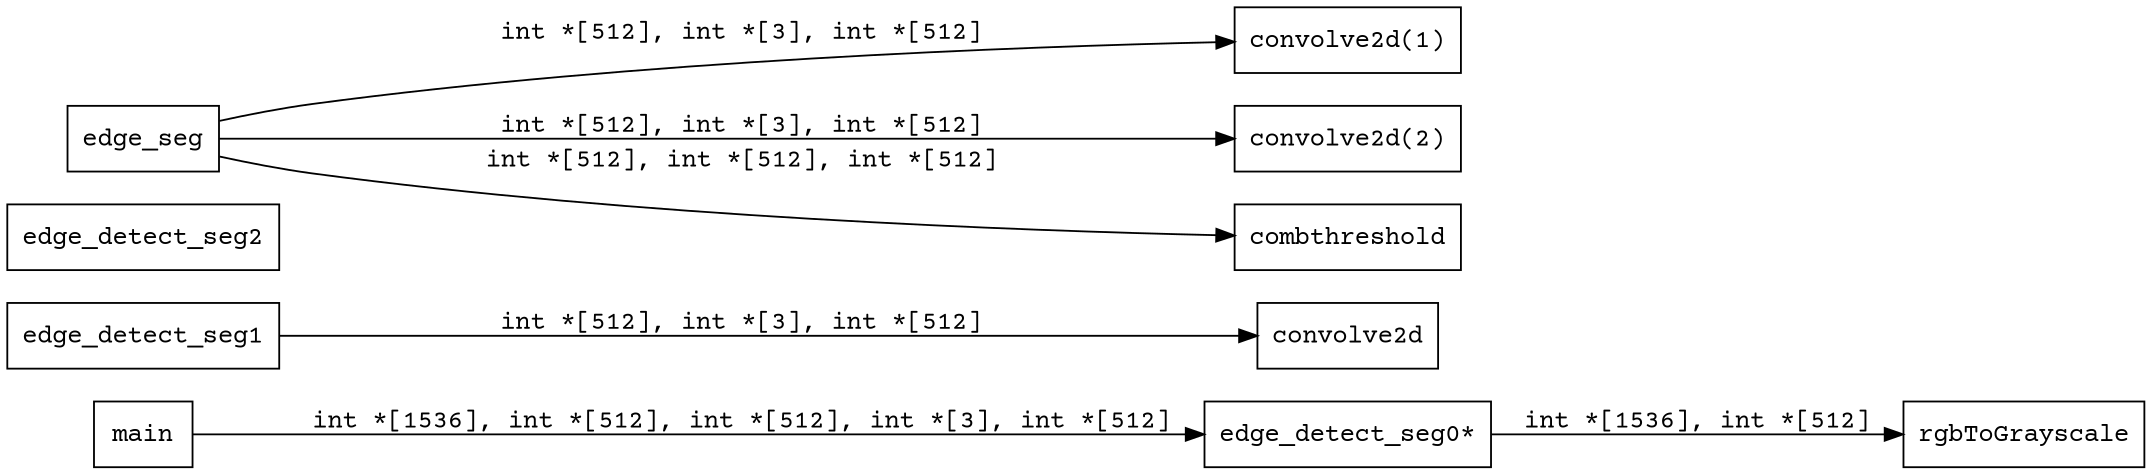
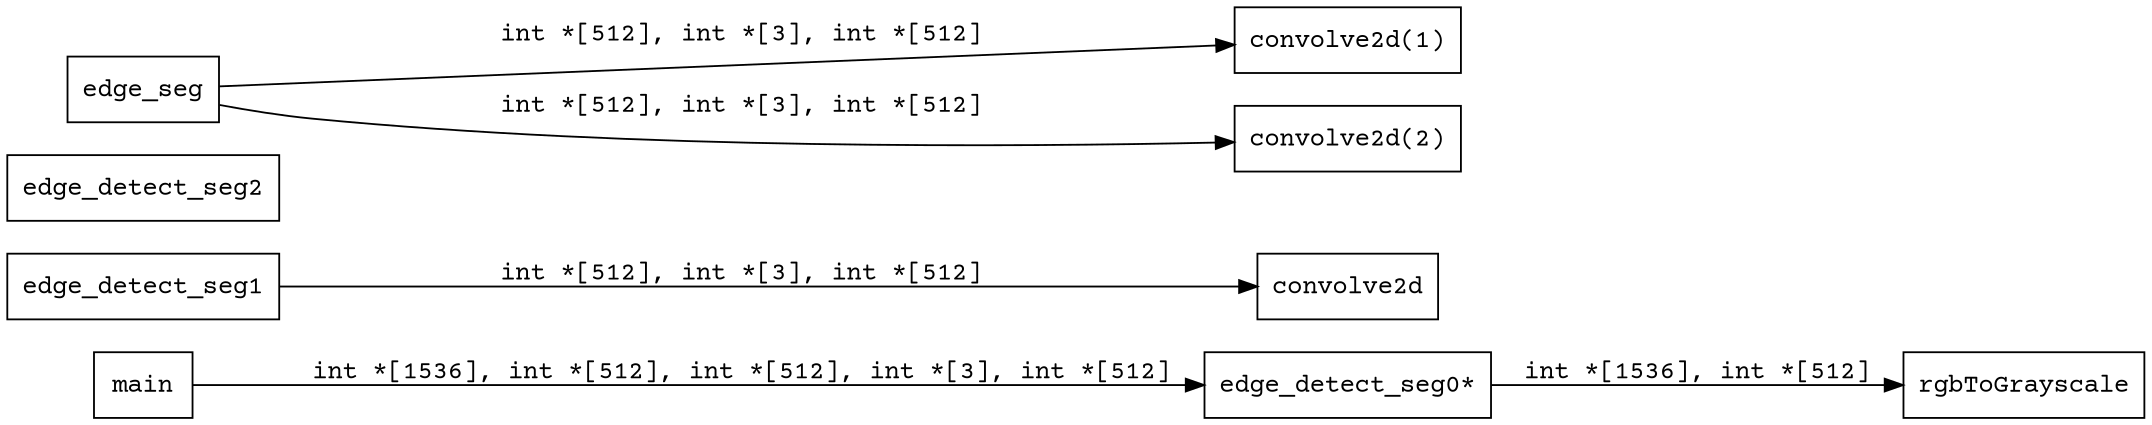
(1348, 237) -> none
